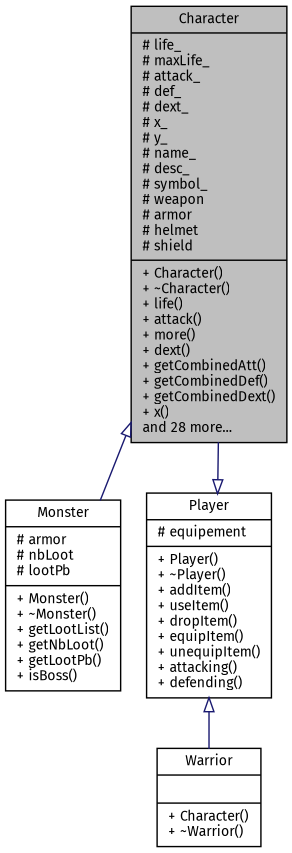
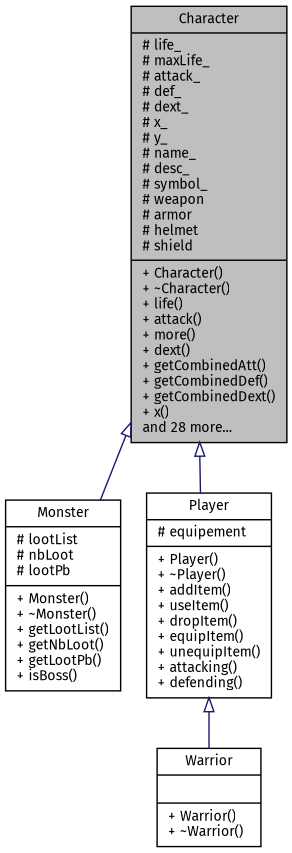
(218, 461) -> (200, 475)
(42, 540) -> (48, 540)
(209, 816) -> (203, 816)
